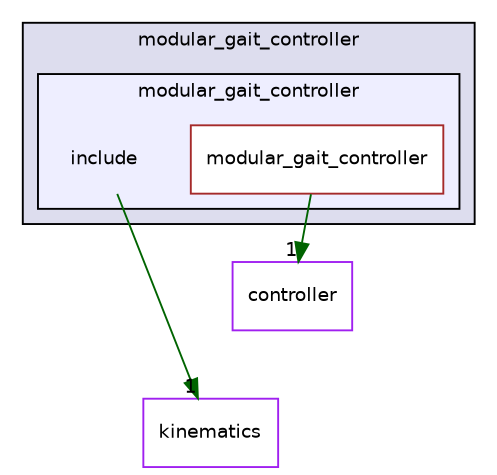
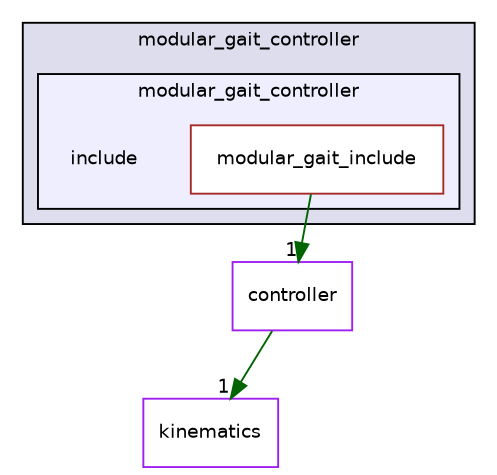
(317, 159) -> (317, 159)
(154, 287) -> (256, 357)
